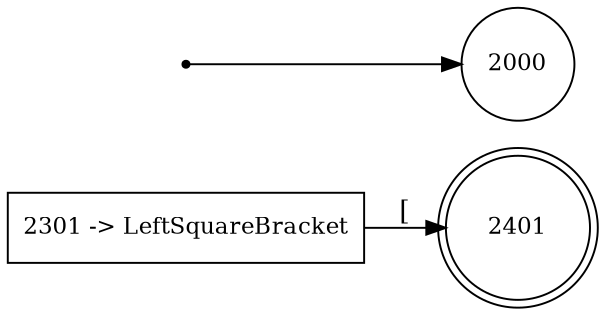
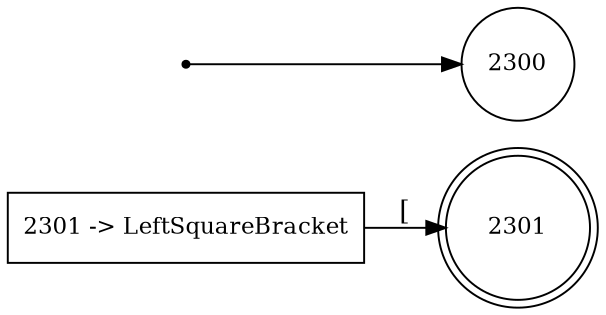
(518, 64) -> (518, 64)
(518, 228) -> (518, 228)
